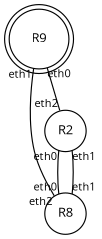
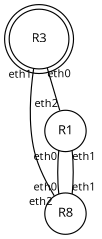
(39, 39) -> (39, 39)
(65, 131) -> (65, 131)
